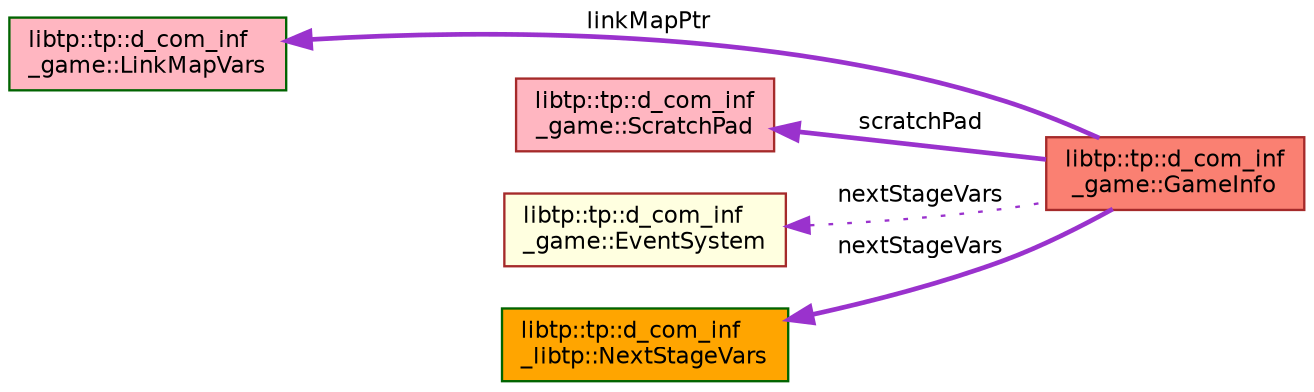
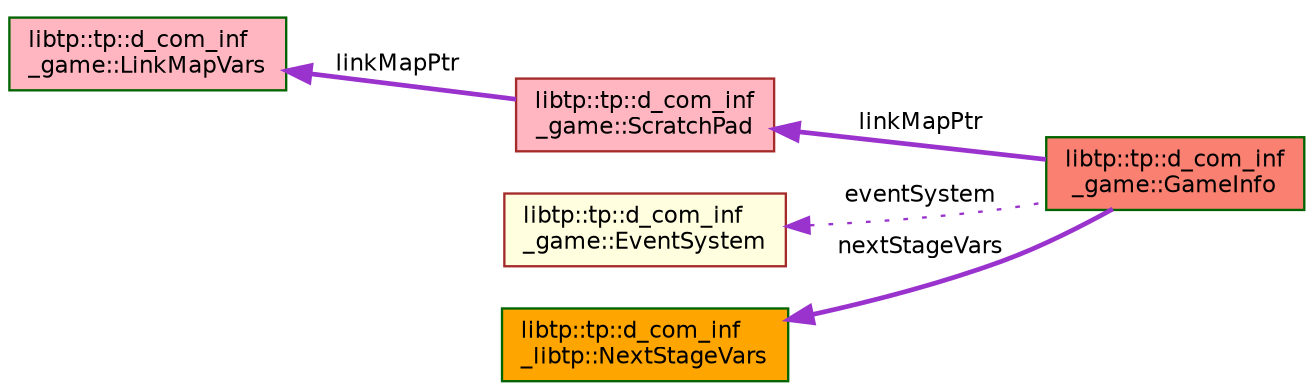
(711, 45) -> (413, 87)
(917, 123) -> (917, 123)
(1175, 174) -> (1175, 174)
(917, 196) -> (917, 196)
